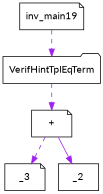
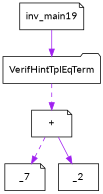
(52, 40) -> (52, 40)
(25, 177) -> (25, 177)
